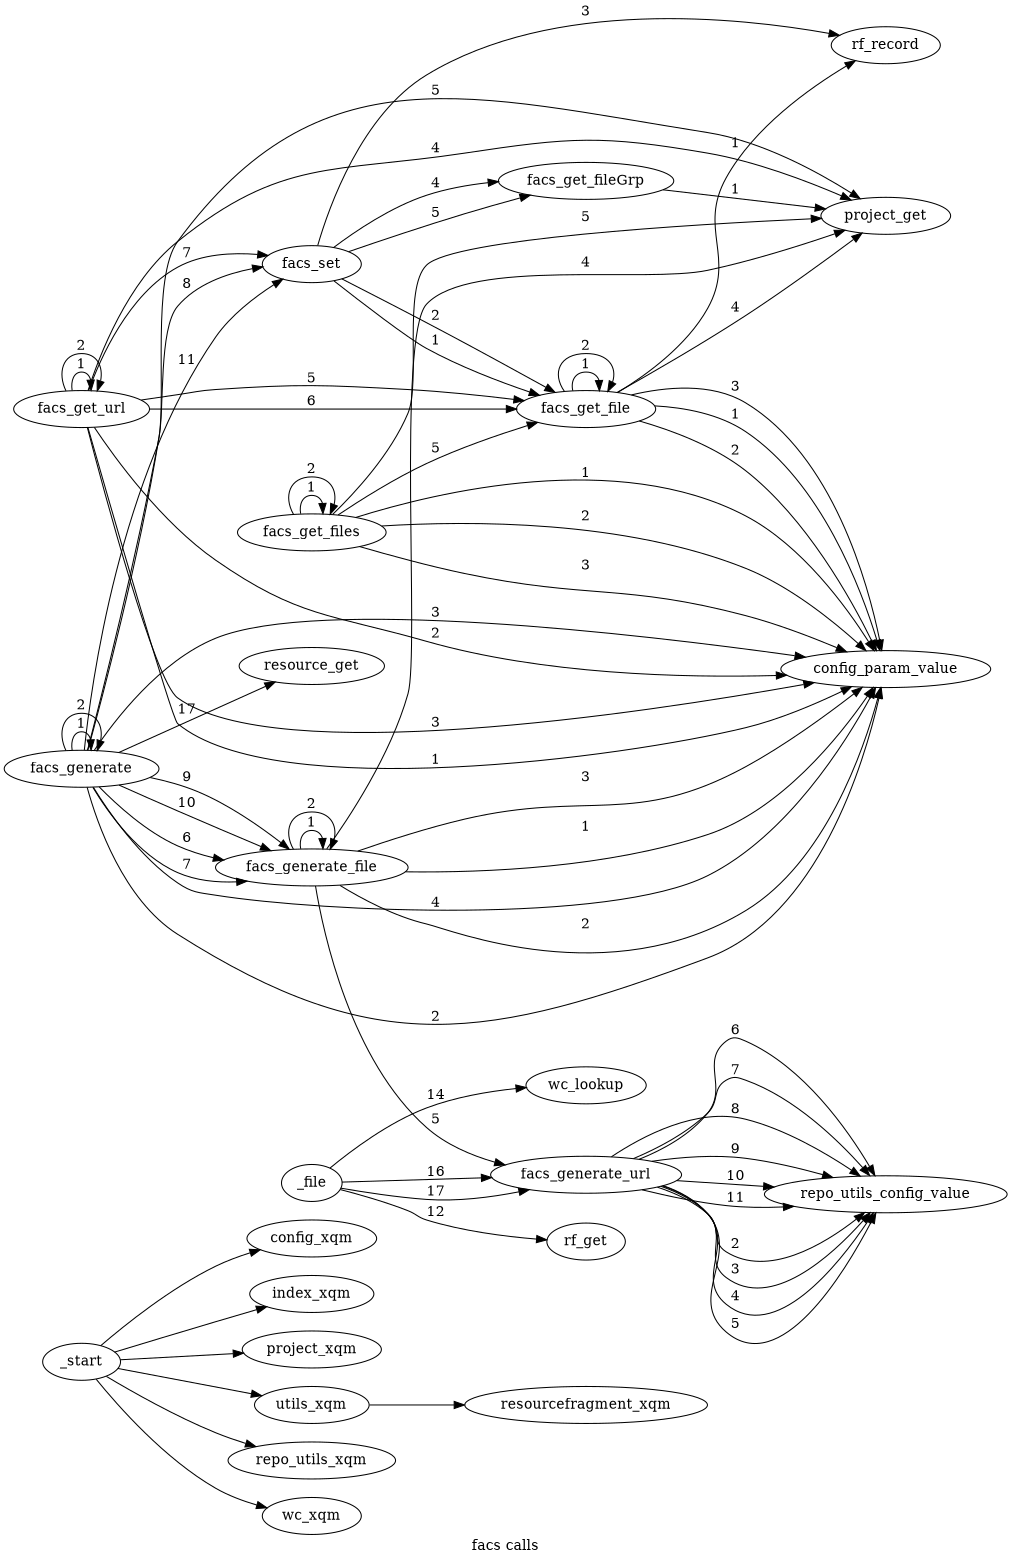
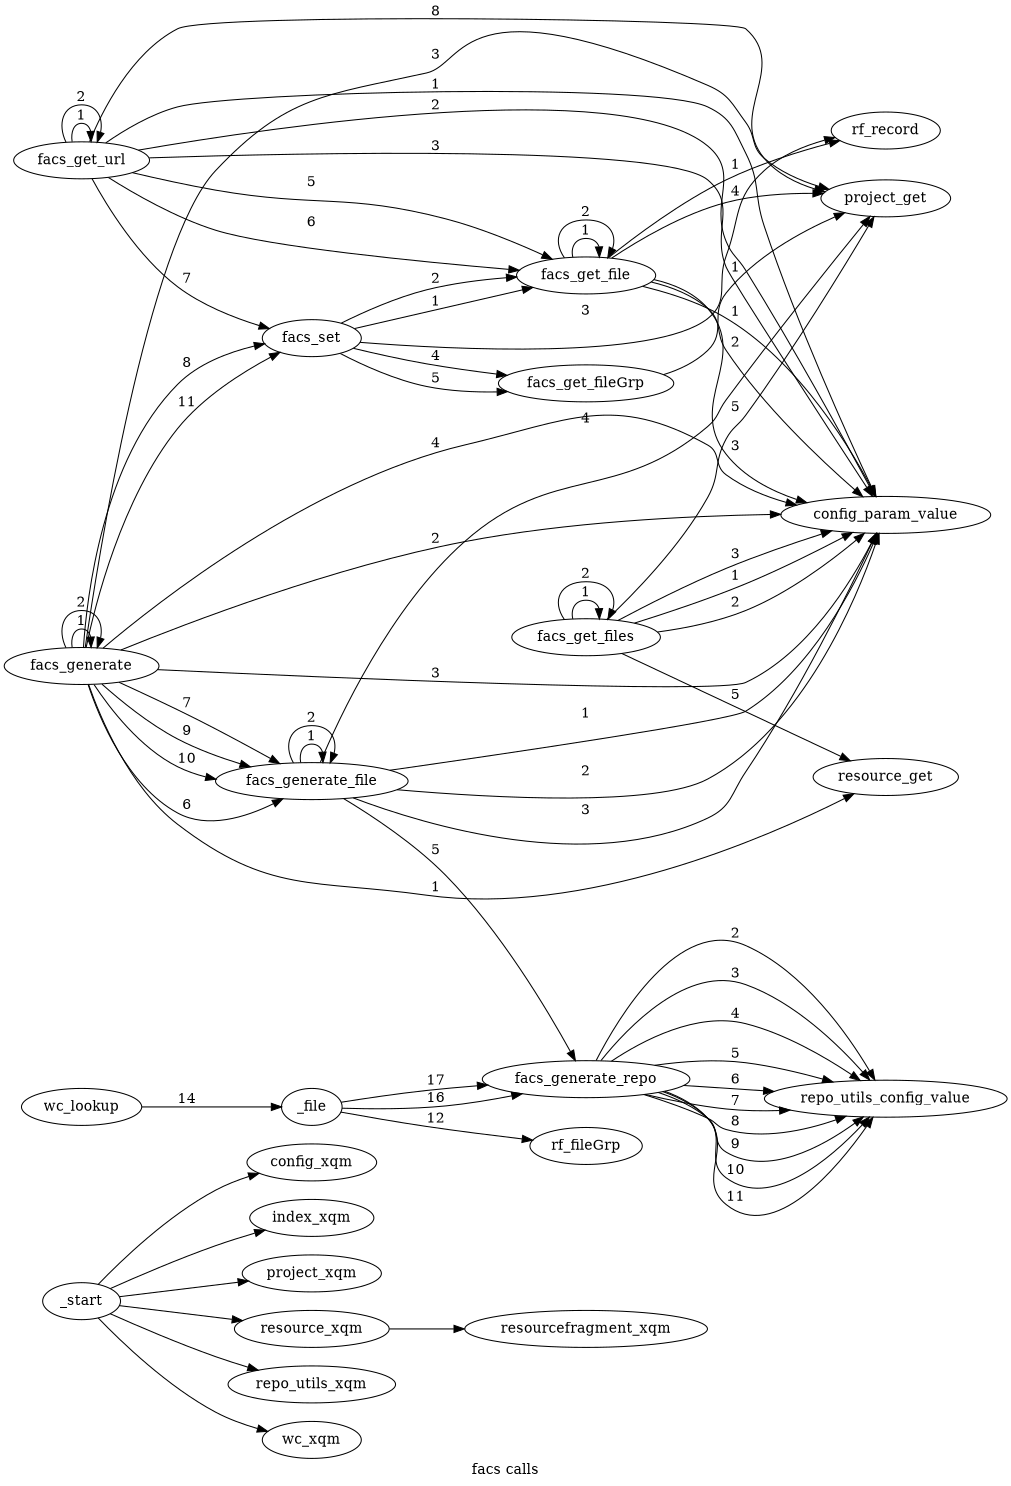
(436, 91) -> (436, 55)
(436, 149) -> (436, 12)
(429, 462) -> (731, 705)
(187, 710) -> (436, 887)
(421, 1110) -> (207, 1107)
(586, 1175) -> (586, 1079)
(586, 1242) -> (586, 1146)
(312, 1405) -> (312, 1329)
